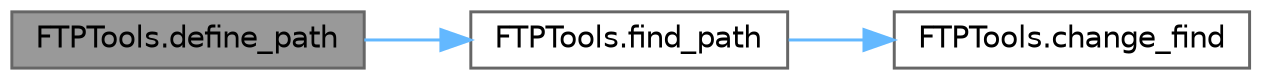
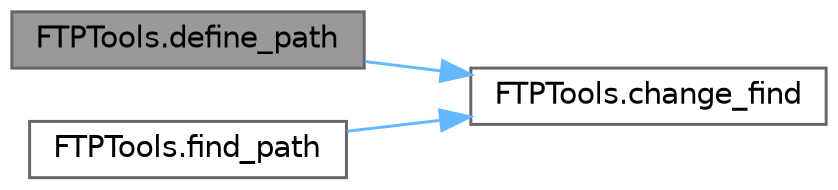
(402, 40) -> (403, 66)
